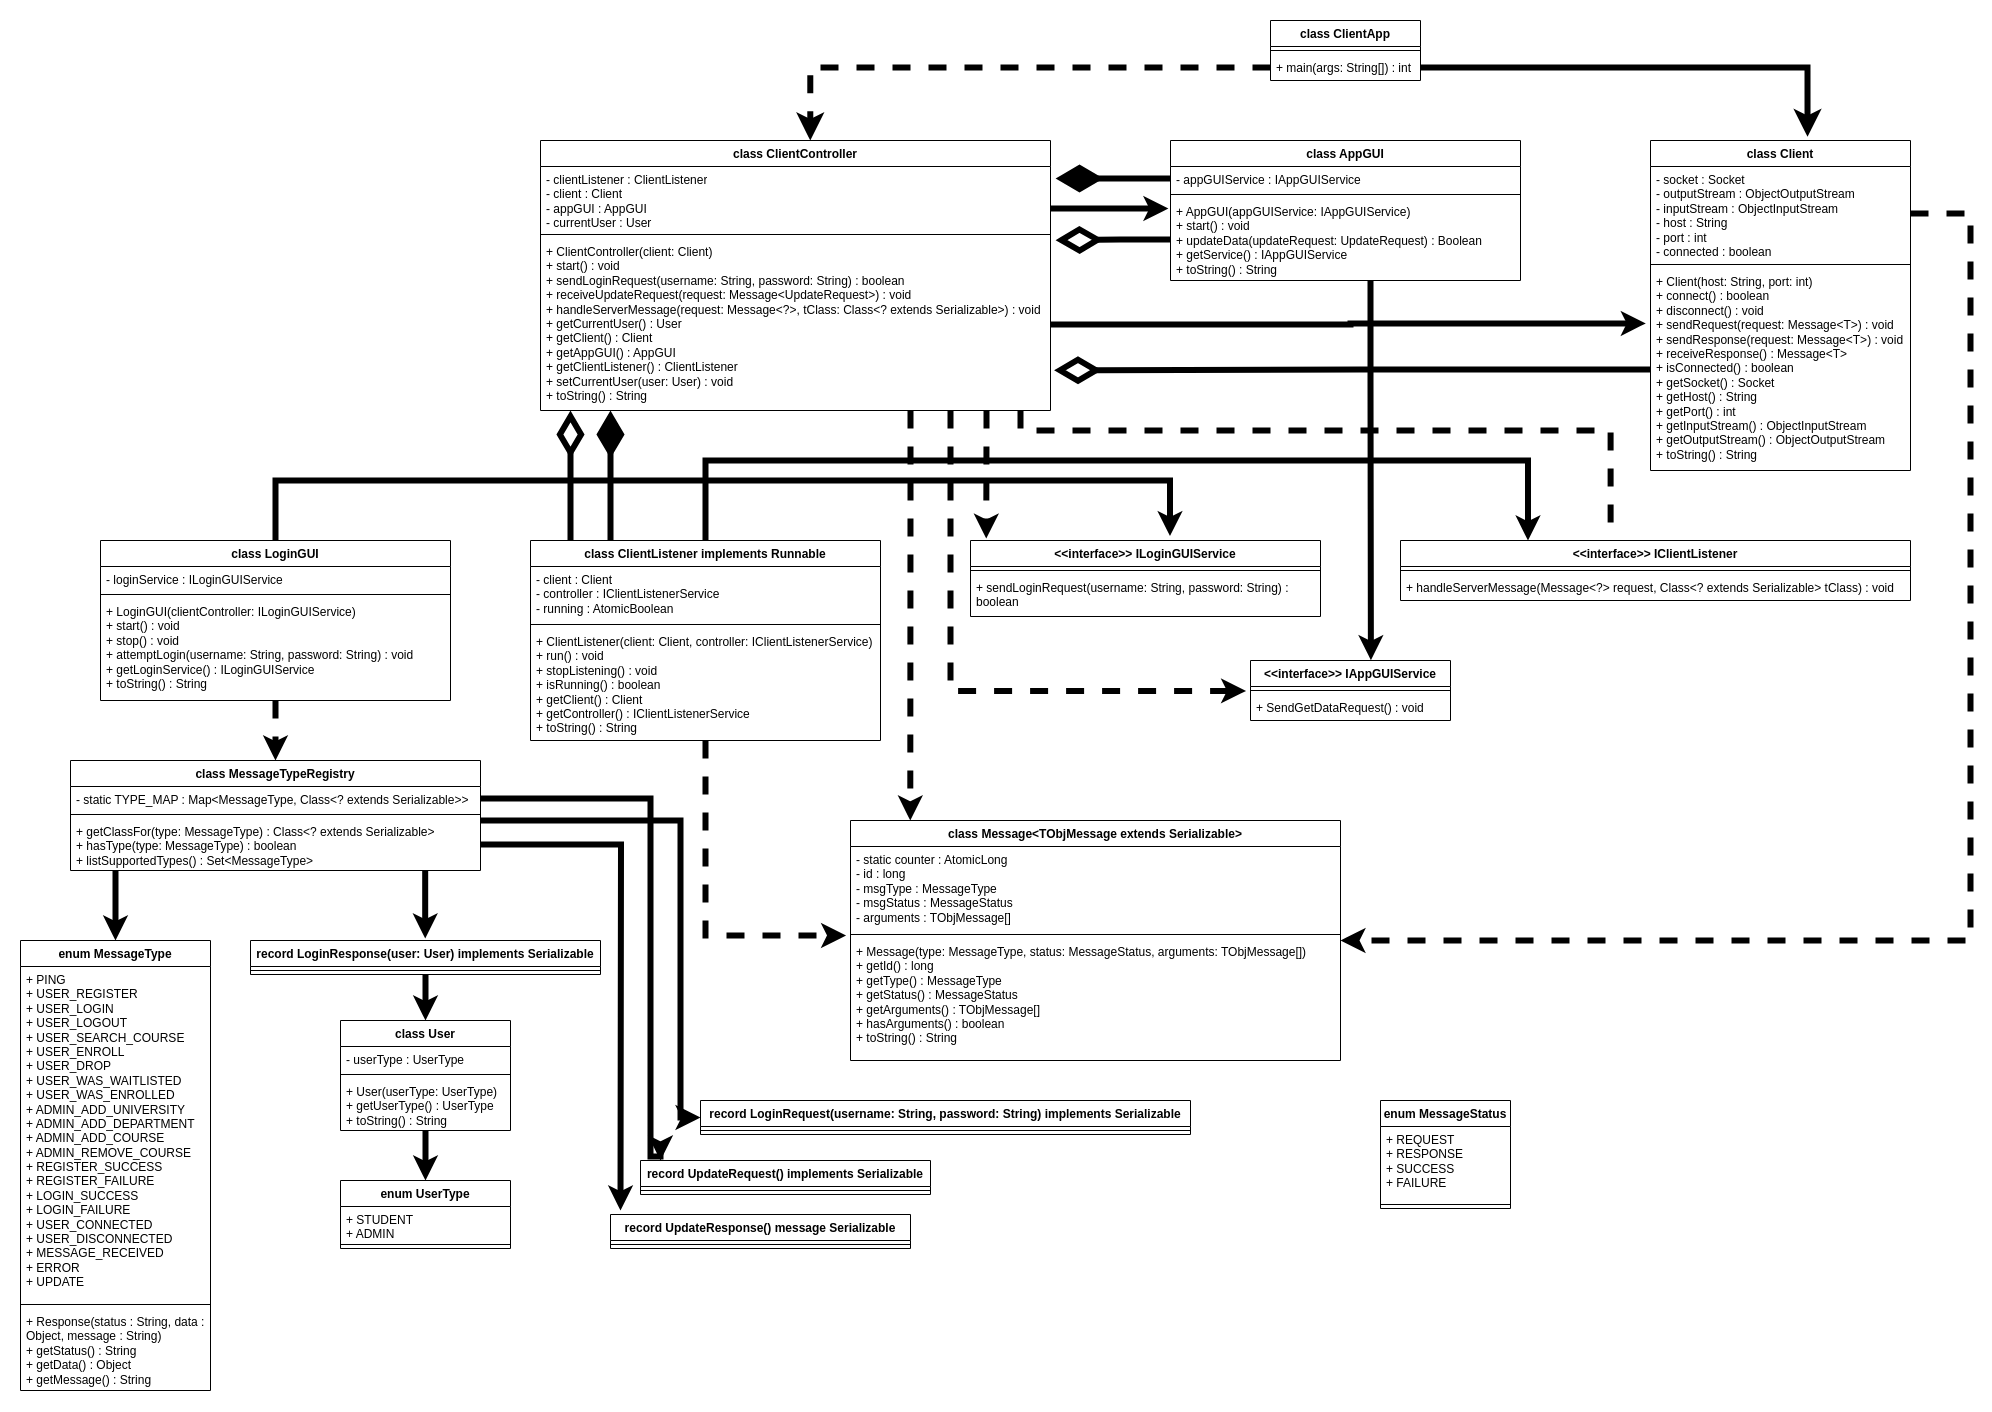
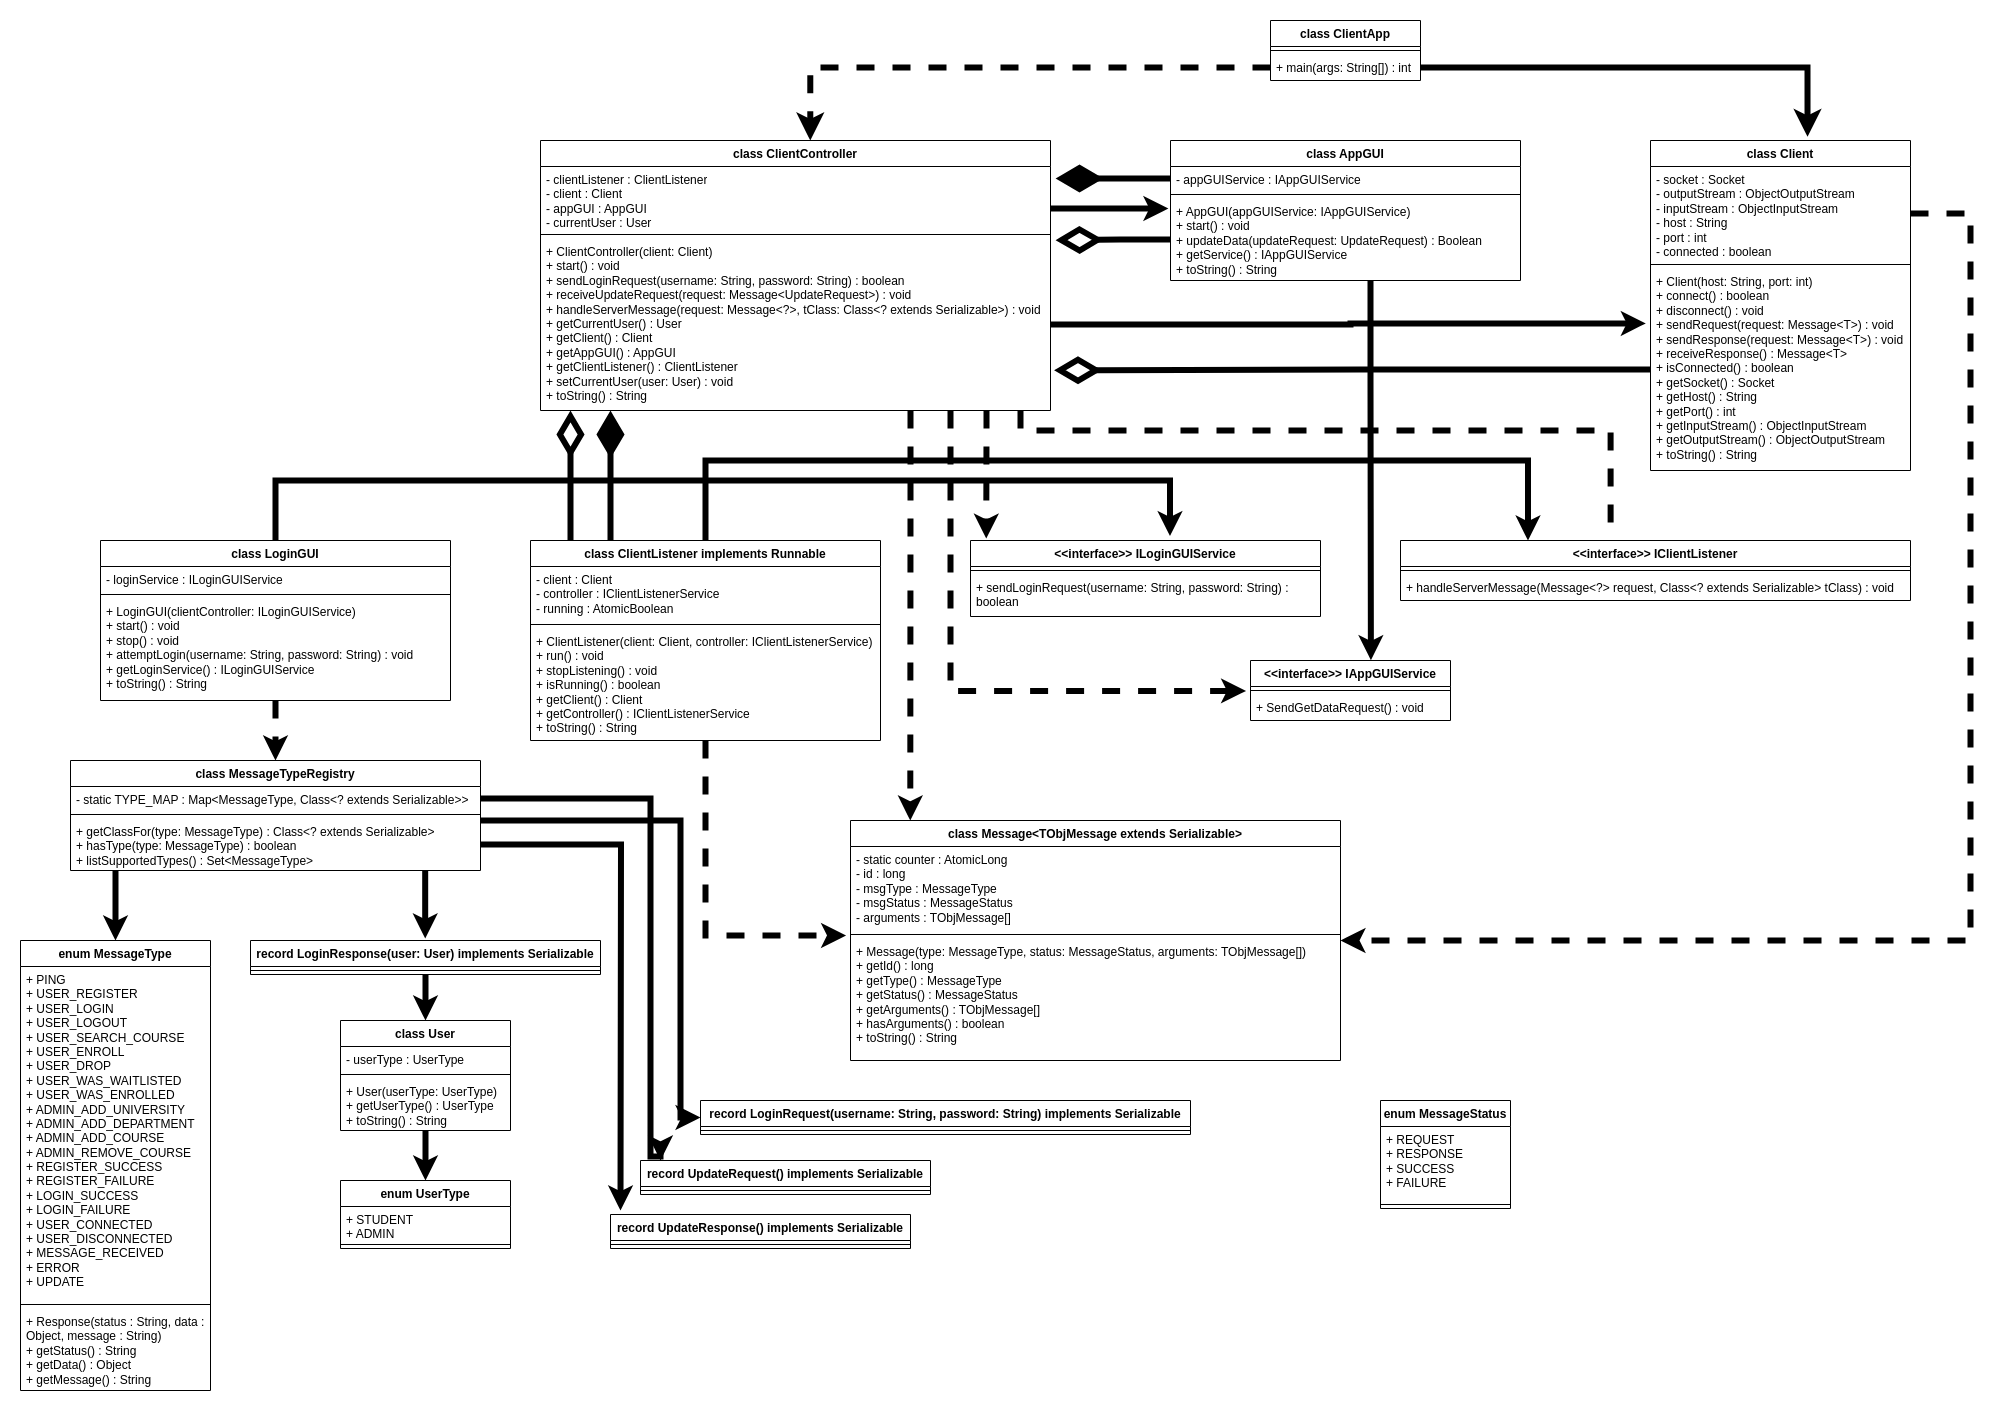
(761, 1229) -> (761, 1229)
